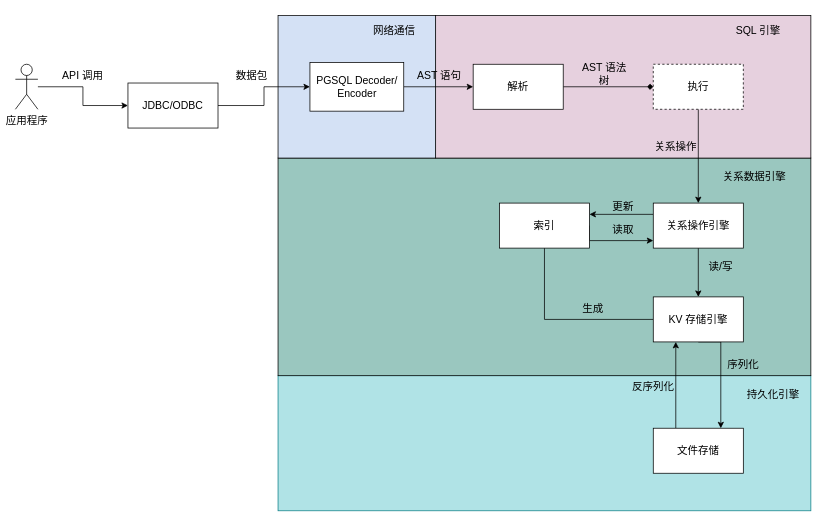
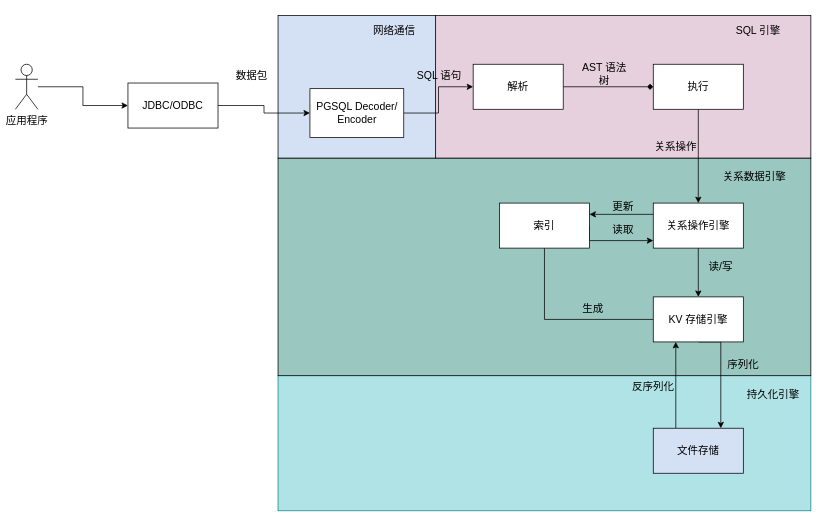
(83, 75) -> none
(439, 75) -> (439, 75)
(357, 87) -> (357, 113)
(698, 87) -> (698, 87)
(698, 450) -> (698, 450)
